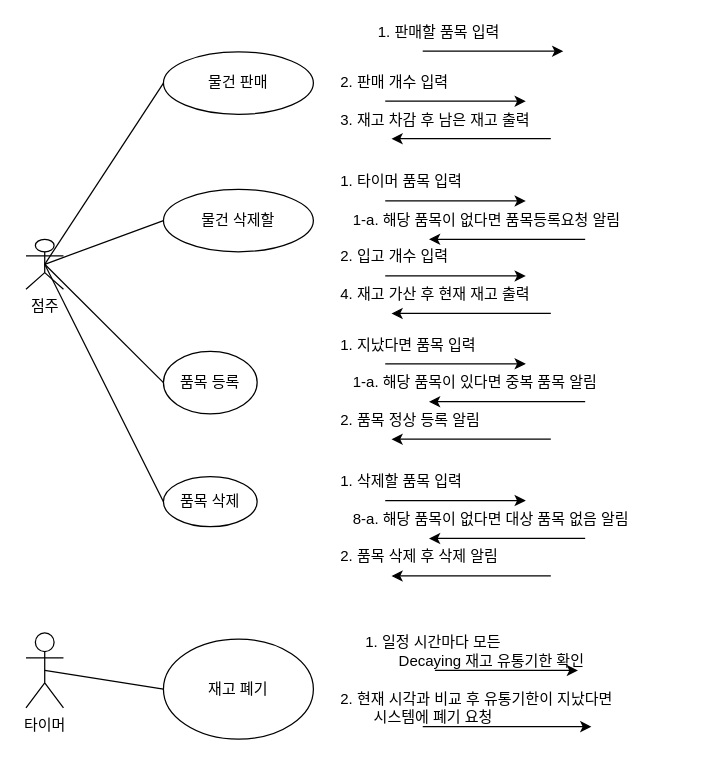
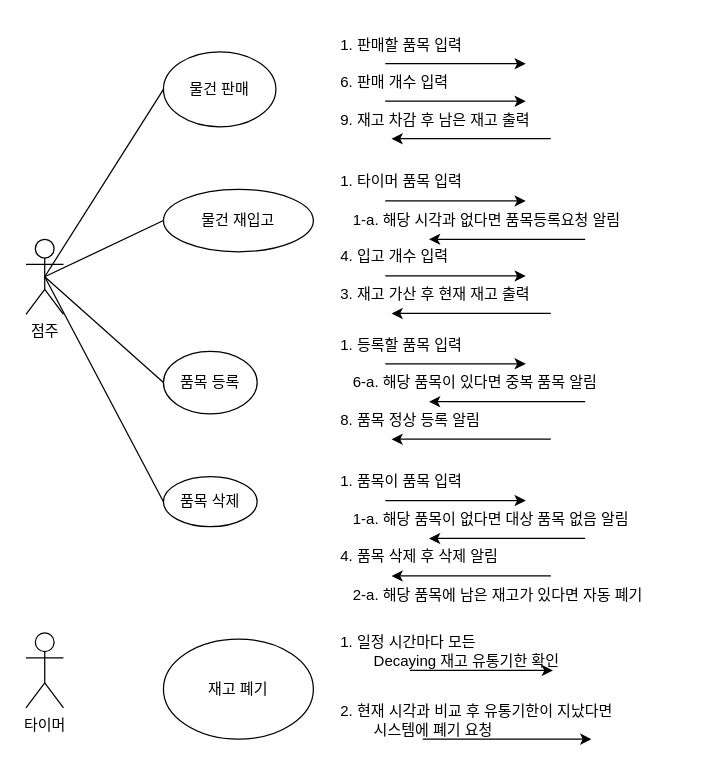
(469, 33) -> (432, 45)
(238, 83) -> (219, 89)
(399, 83) -> (399, 83)
(443, 121) -> (443, 121)
(238, 221) -> (238, 221)
(499, 221) -> (499, 221)
(399, 257) -> (399, 257)
(44, 264) -> (44, 277)
(443, 294) -> (443, 294)
(414, 346) -> (406, 346)
(486, 383) -> (486, 383)
(416, 421) -> (416, 421)
(406, 482) -> (406, 482)
(504, 519) -> (504, 519)
(426, 557) -> (426, 557)
none -> (507, 596)
(506, 652) -> (481, 652)
(105, 680) -> none
(507, 708) -> (507, 721)
